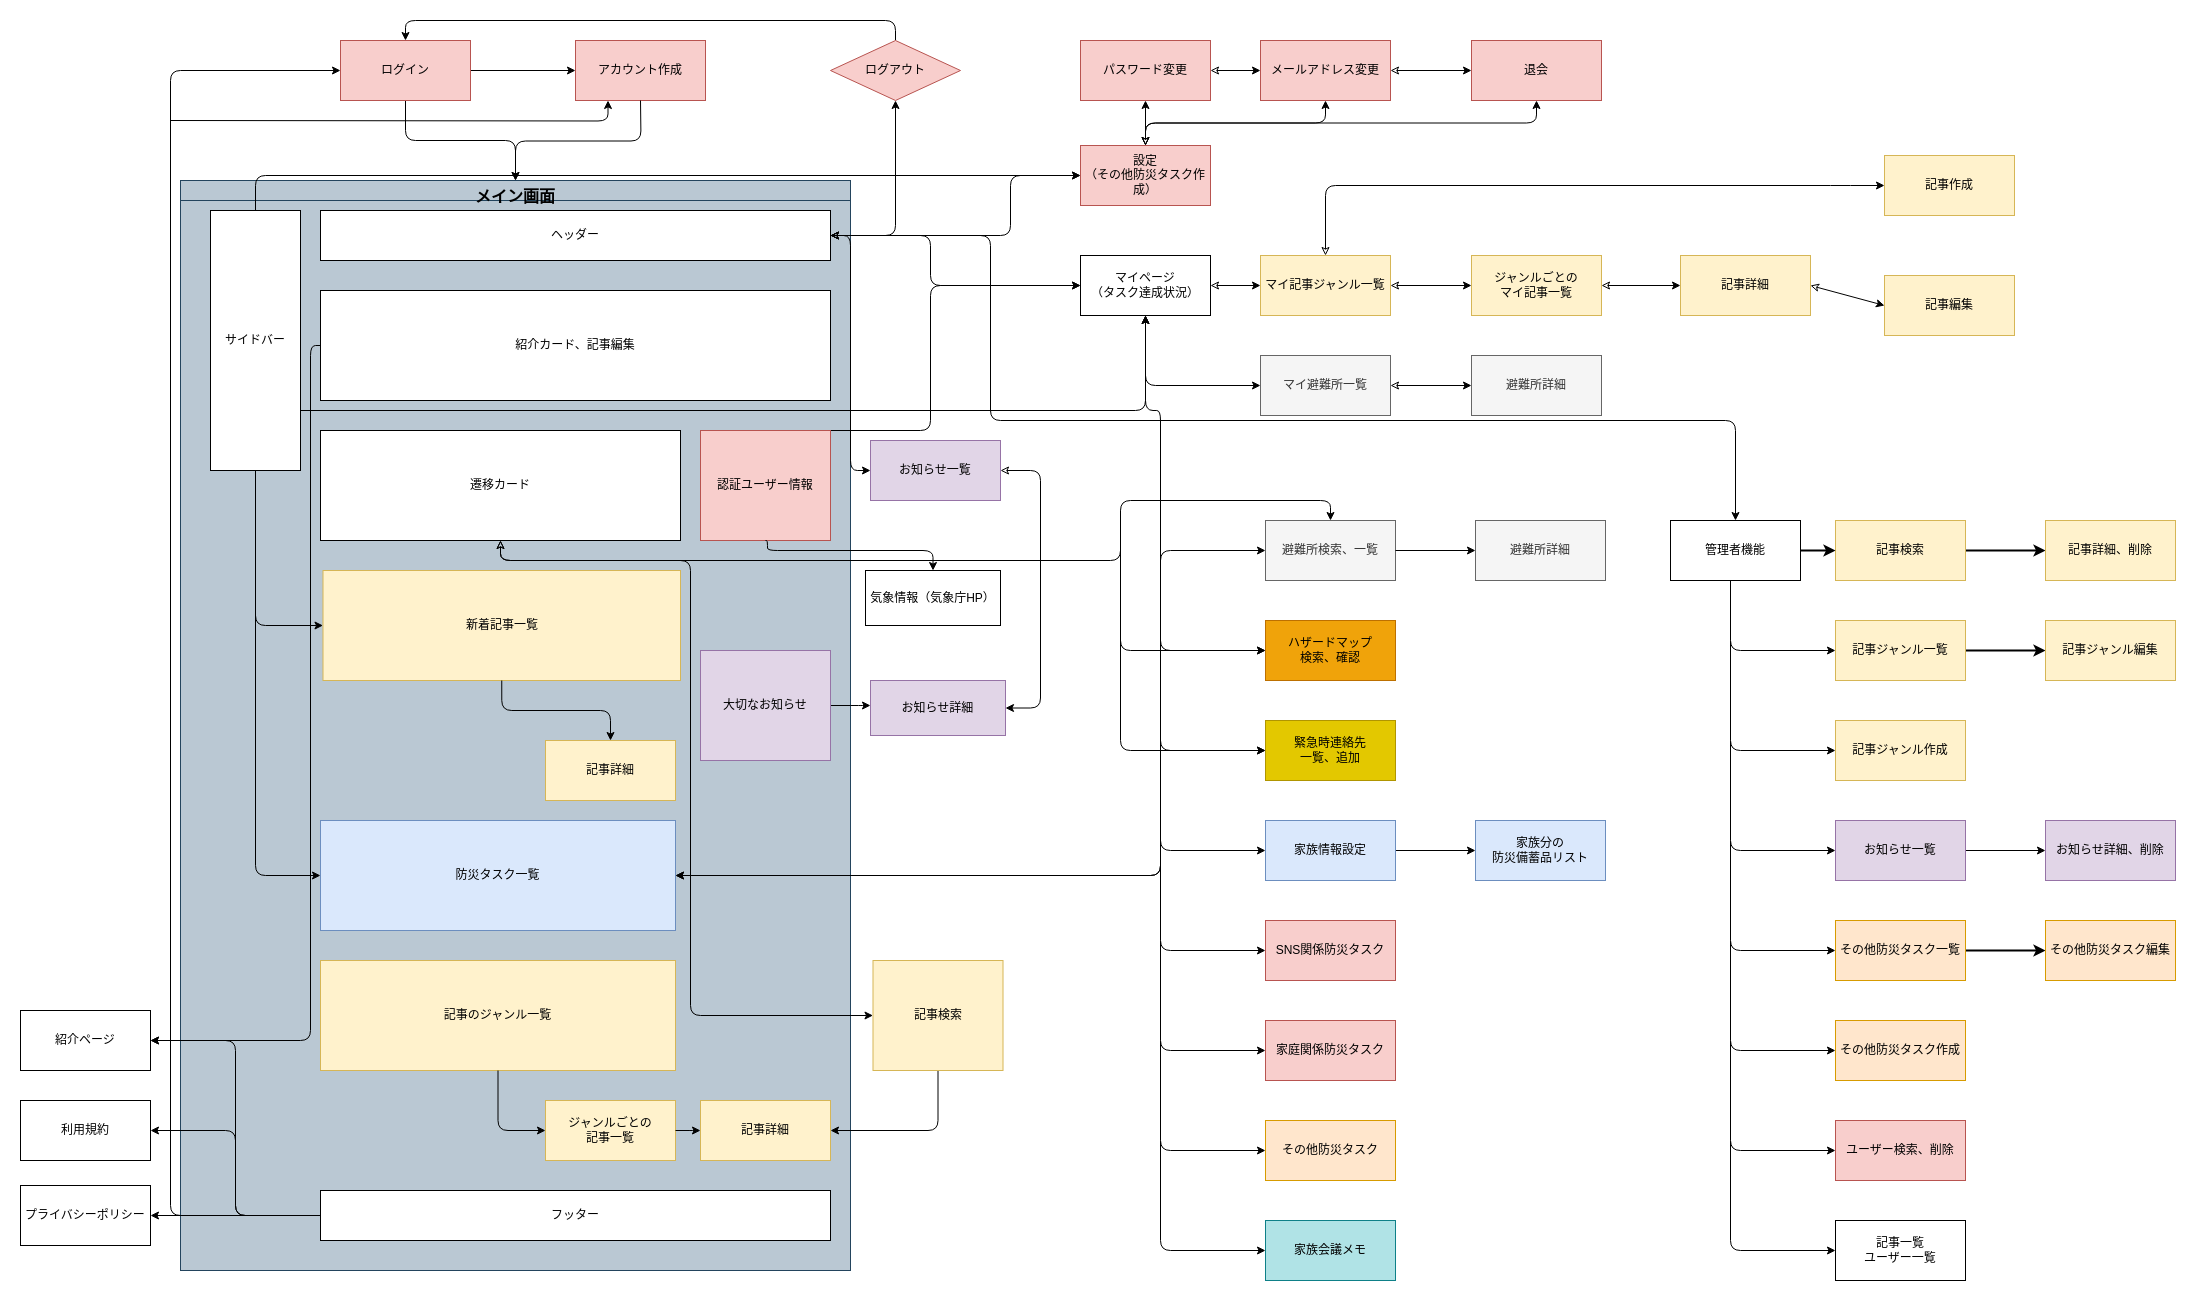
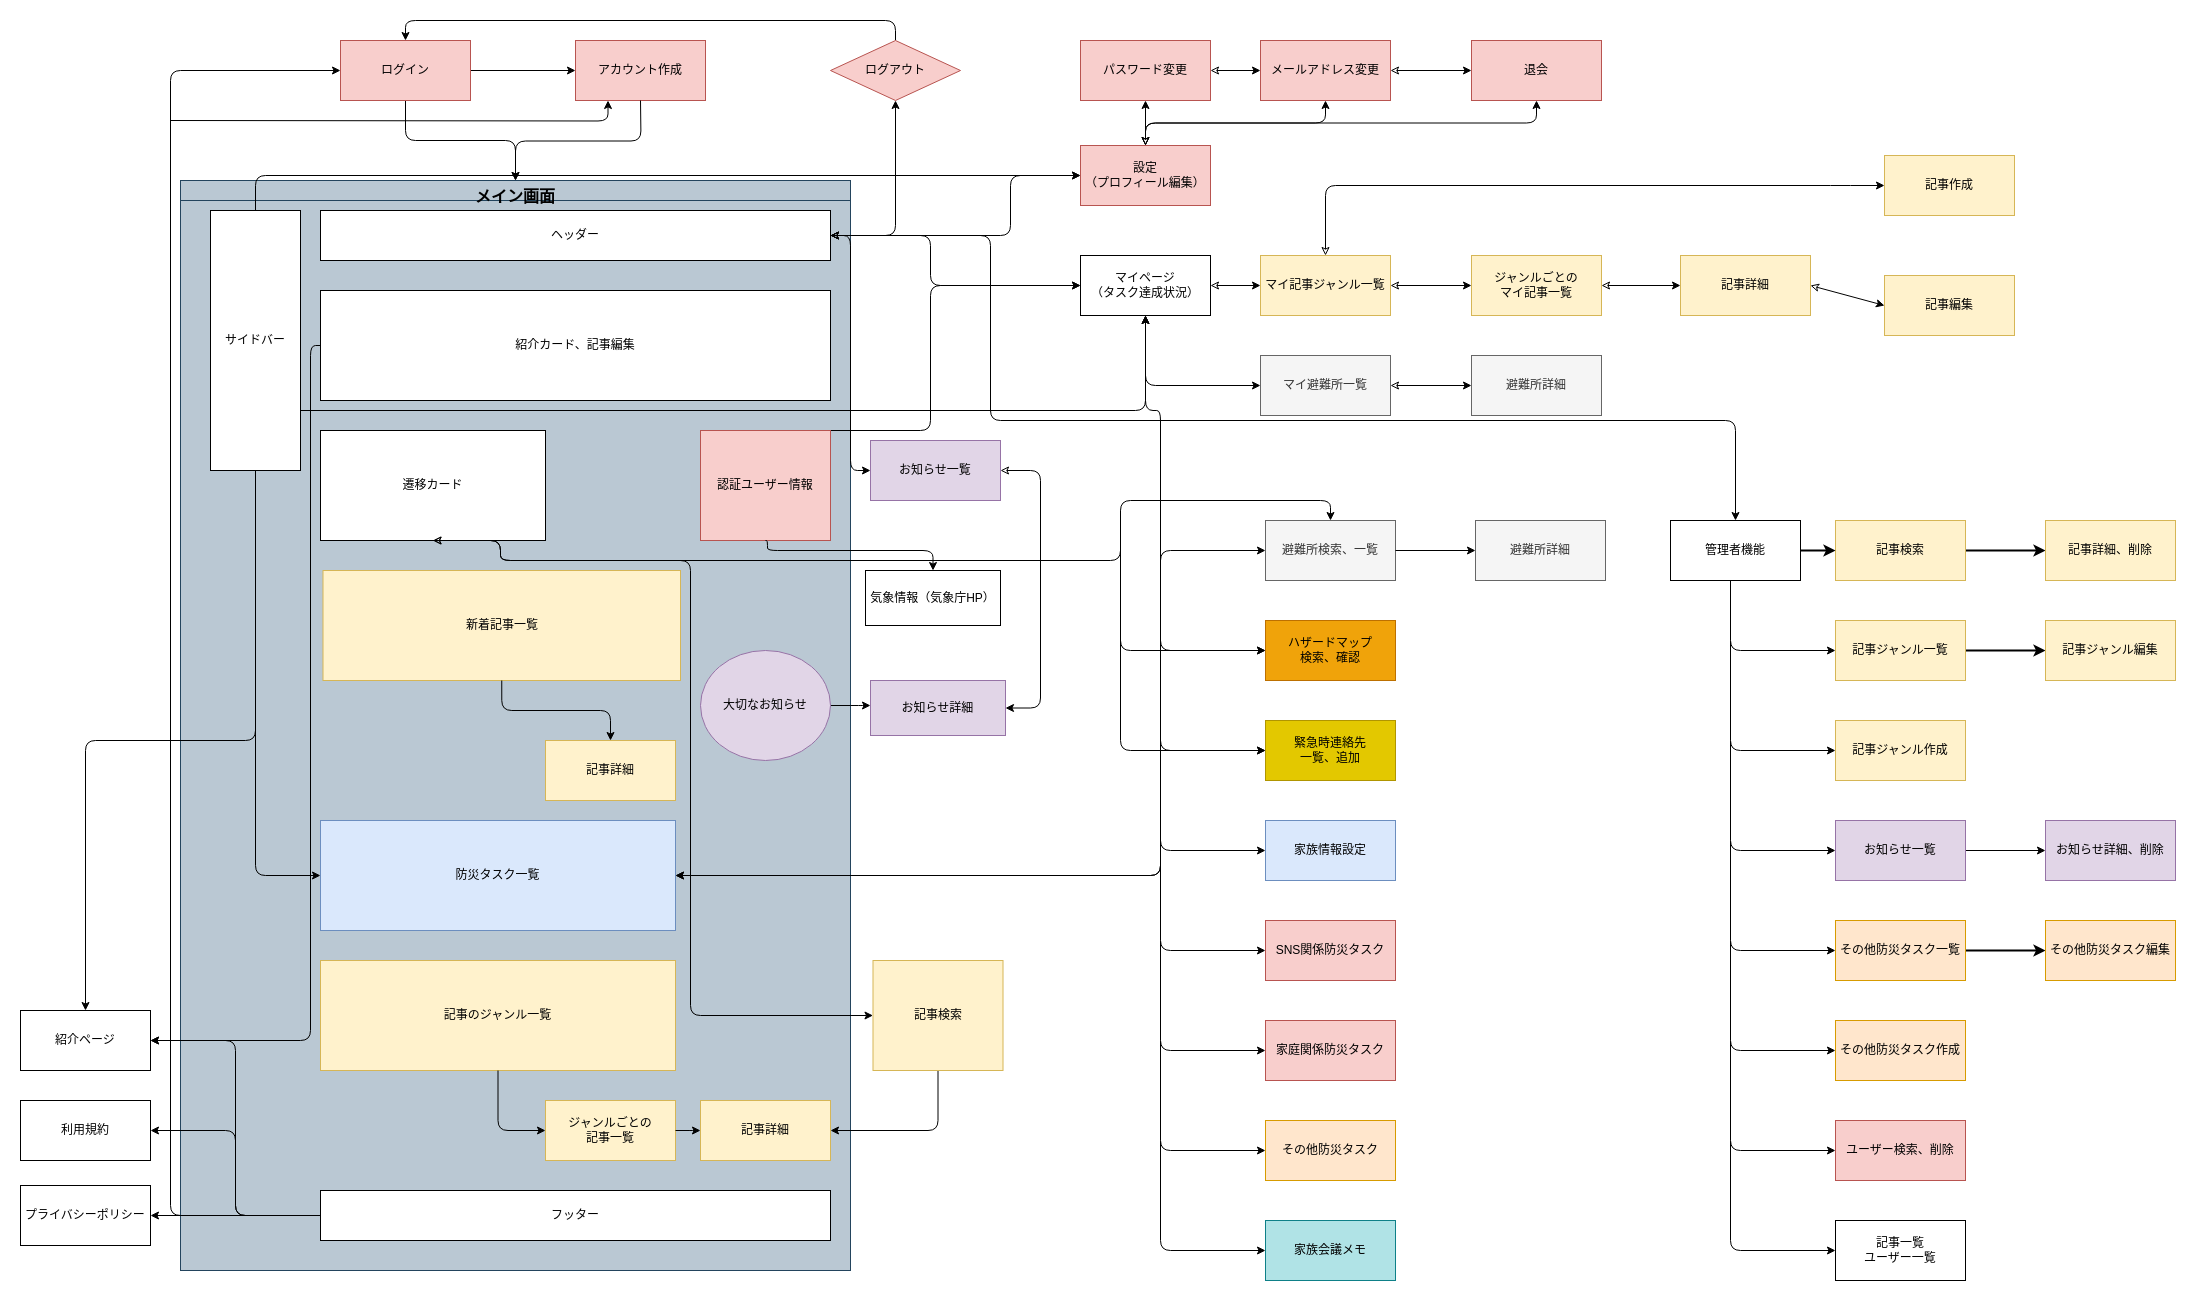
(1146, 176) -> (1146, 176)
(501, 486) -> (433, 486)
(288, 626) -> (86, 795)
(766, 706) -> (766, 706)
(1432, 851) -> none
(1541, 851) -> none
